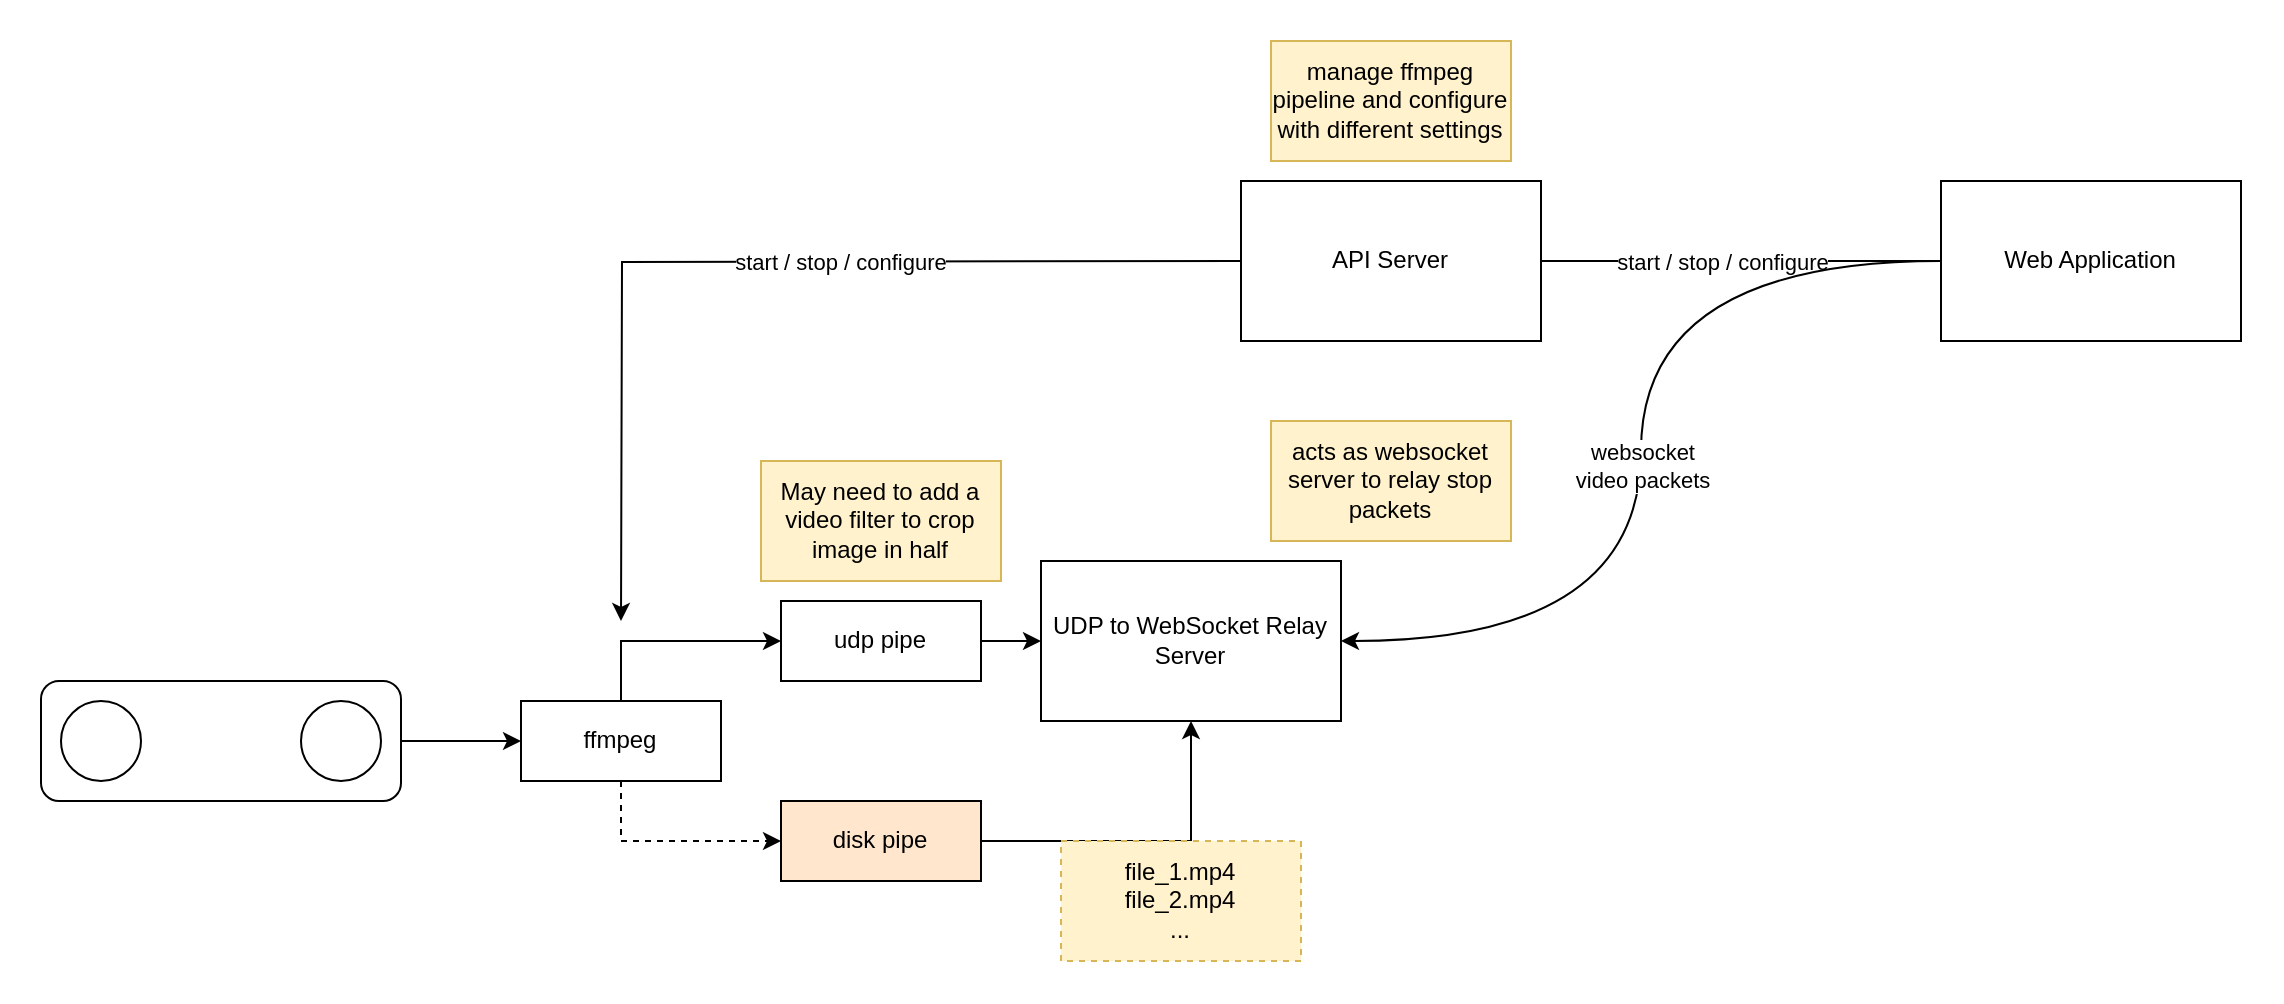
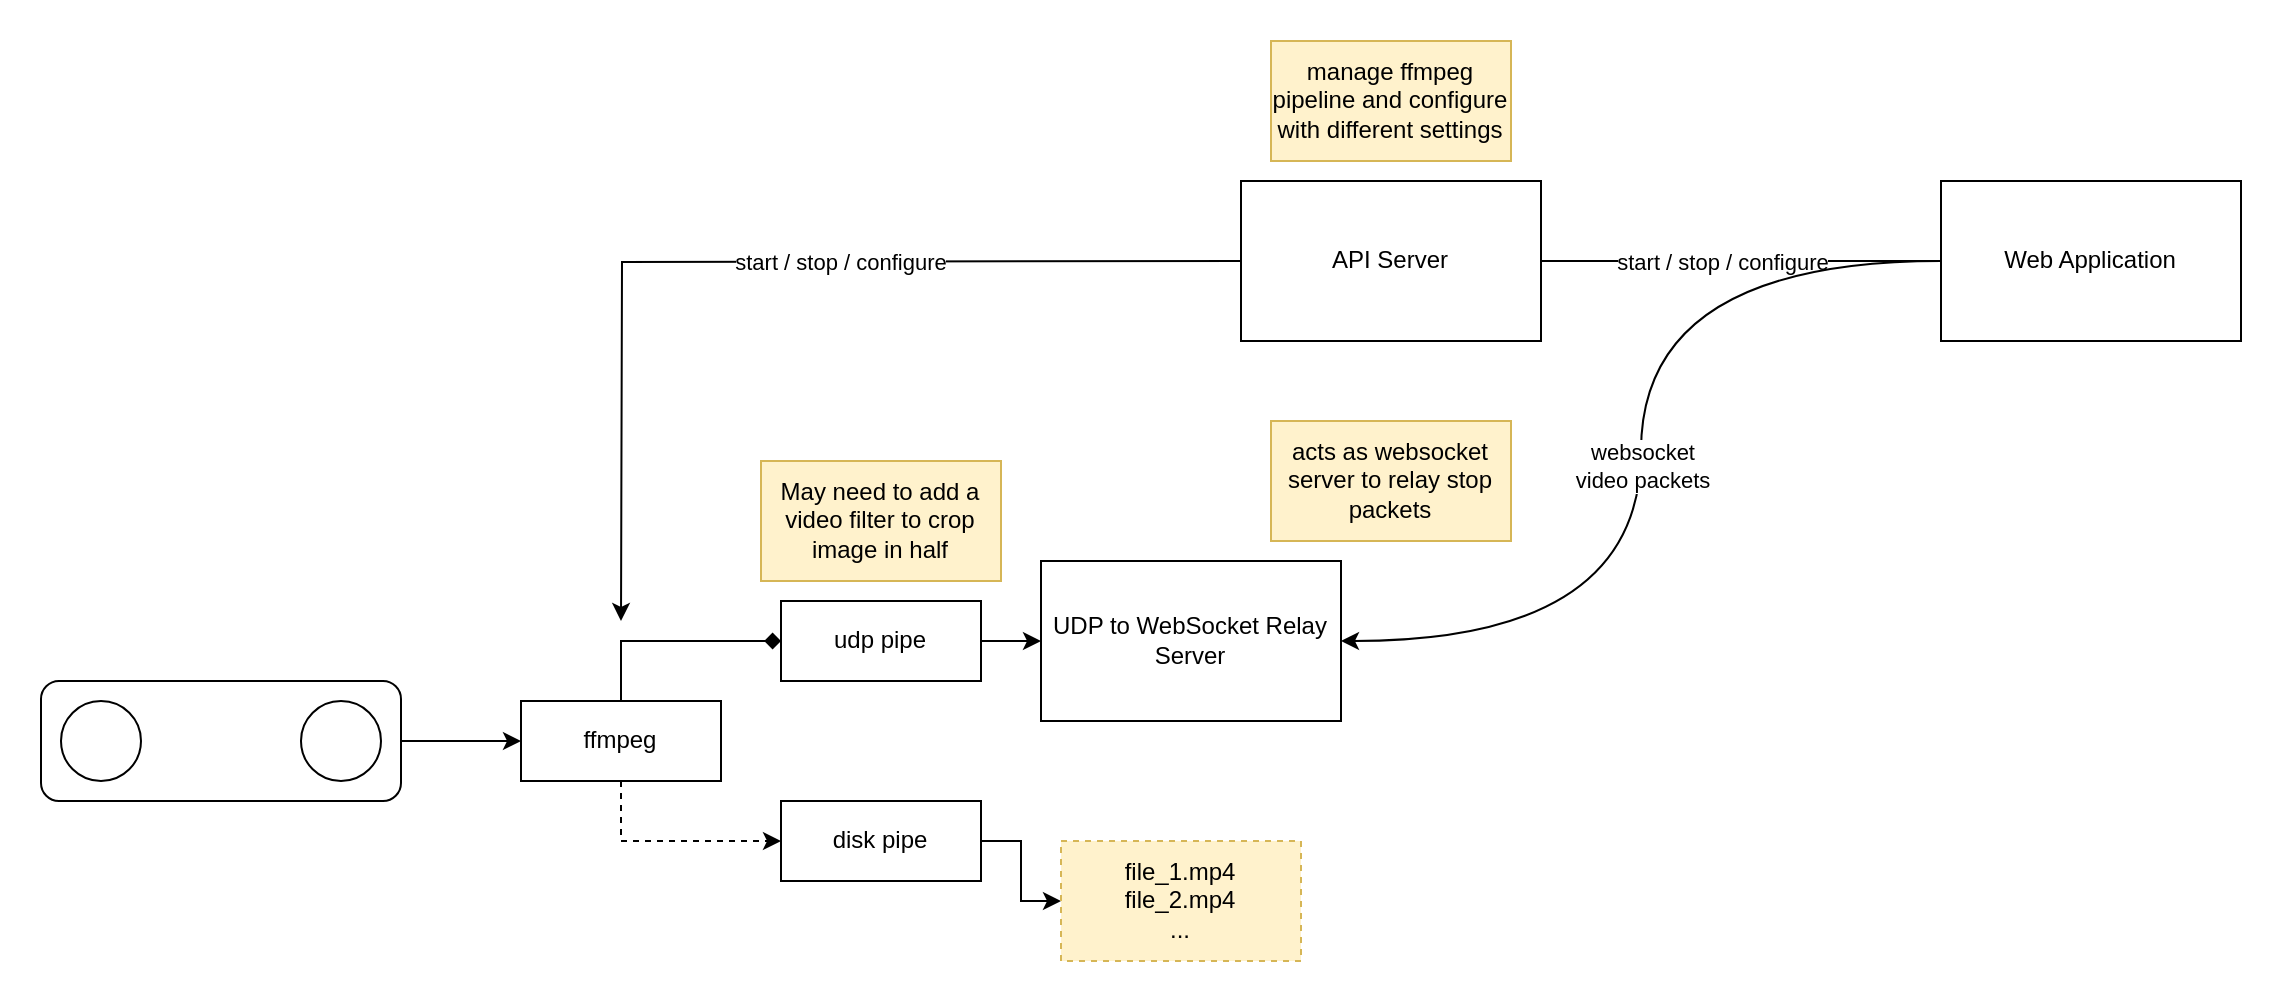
(765, 641) -> (764, 641)
(881, 841) -> (881, 841)
(1158, 841) -> (1021, 883)
